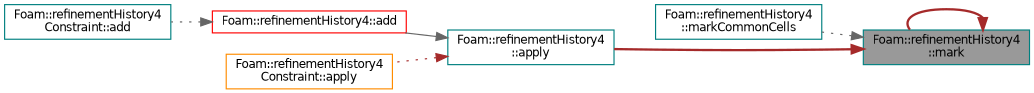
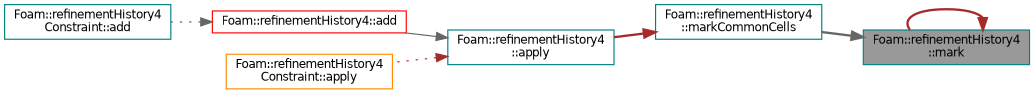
(837, 34) -> (837, 34)
(733, 50) -> (629, 35)
